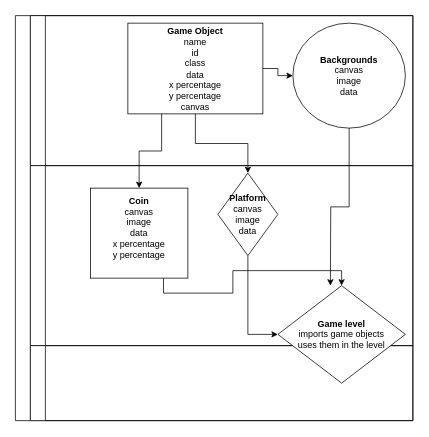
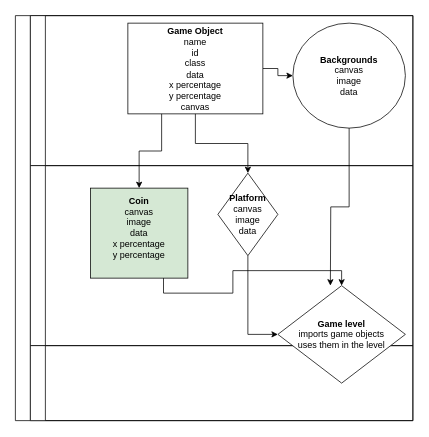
(139, 233) -> (139, 233)
